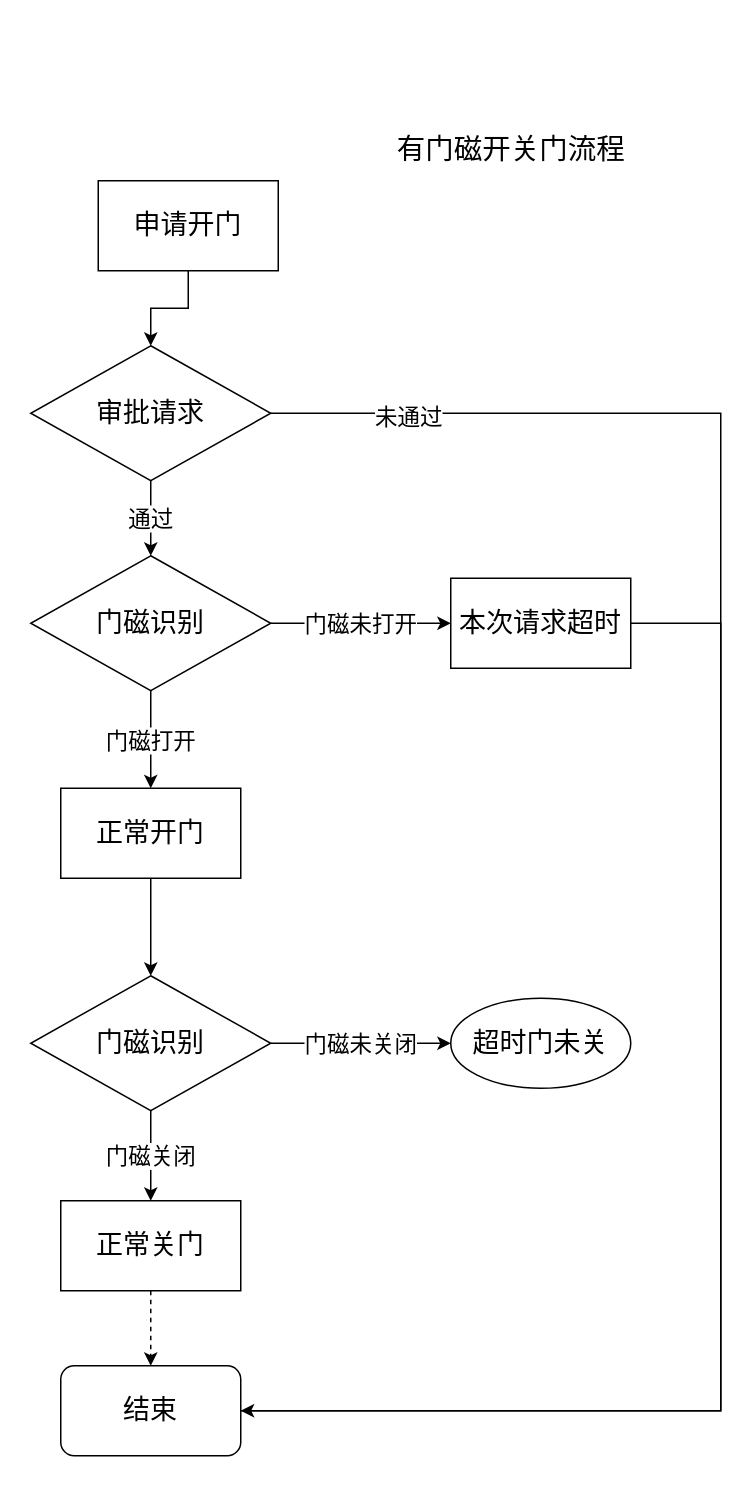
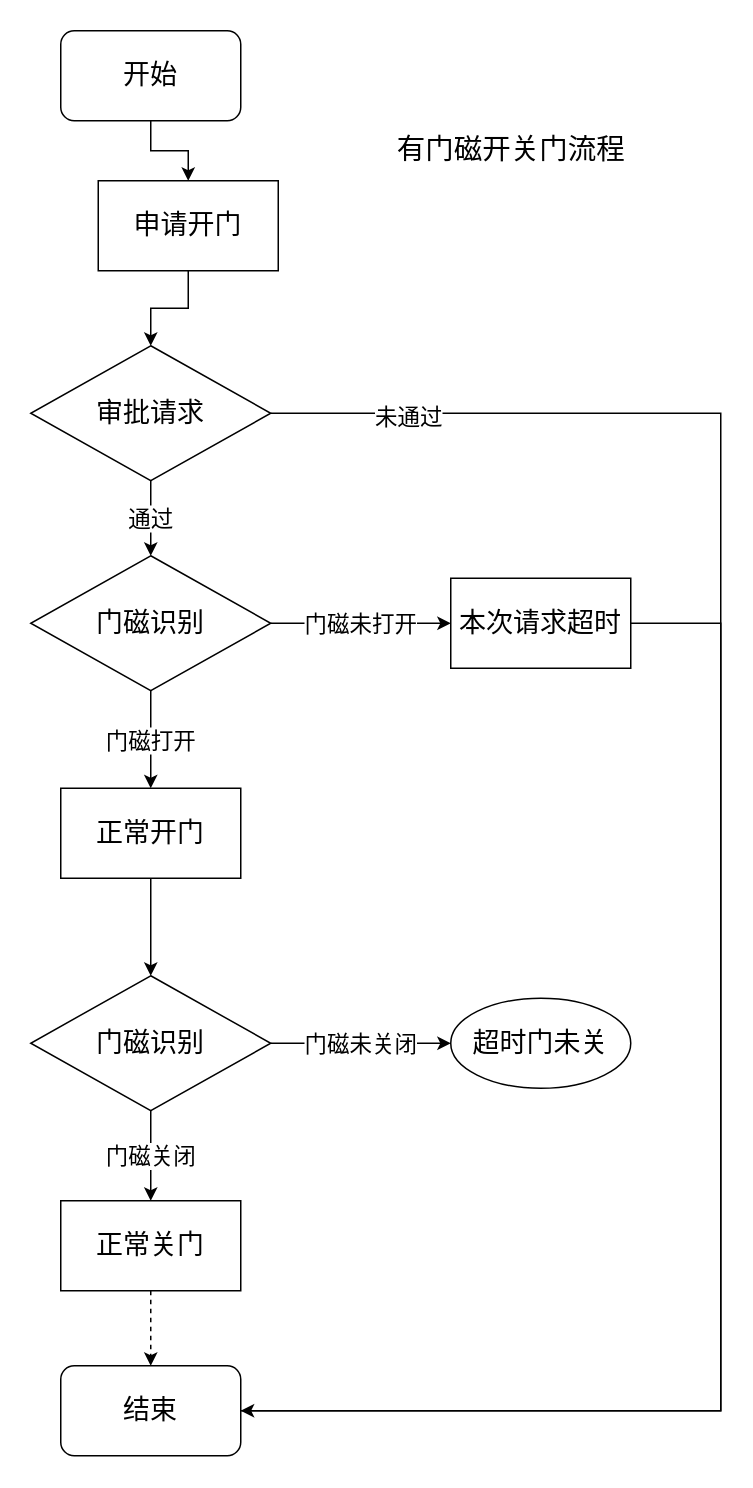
none -> (151, 76)
none -> (164, 151)
